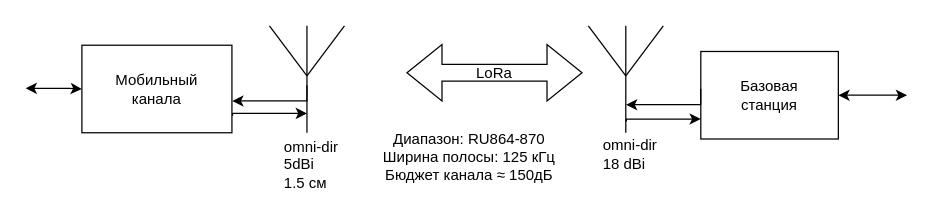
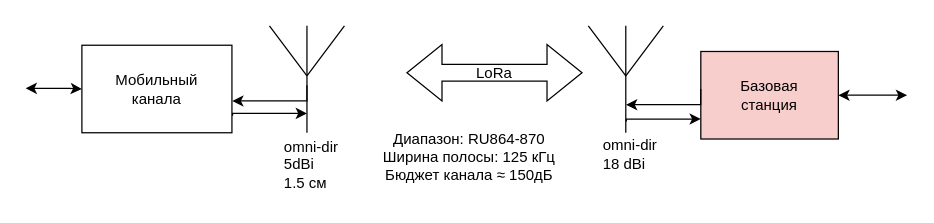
(769, 95) -> (769, 95)
